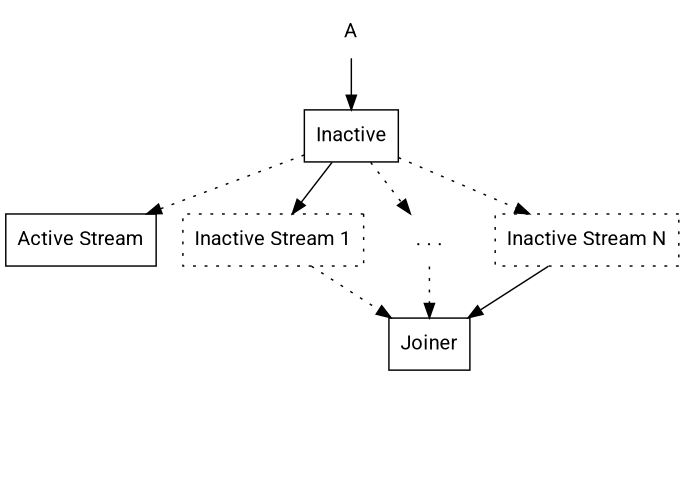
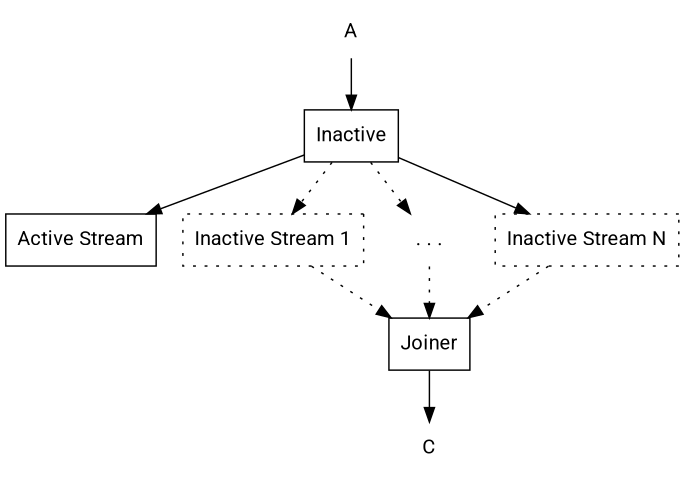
(233, 182) -> (233, 182)
(317, 182) -> (317, 182)
(457, 183) -> (457, 183)
(515, 288) -> (515, 288)
none -> (429, 448)
